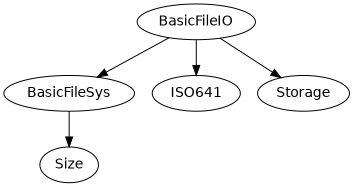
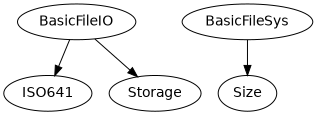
(138, 55) -> none
